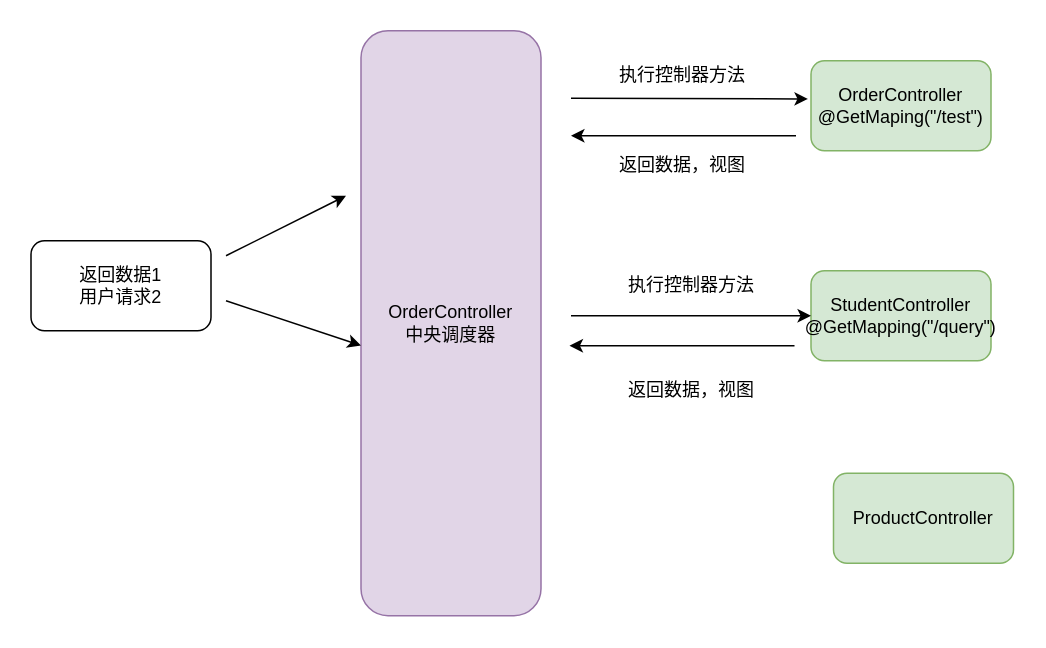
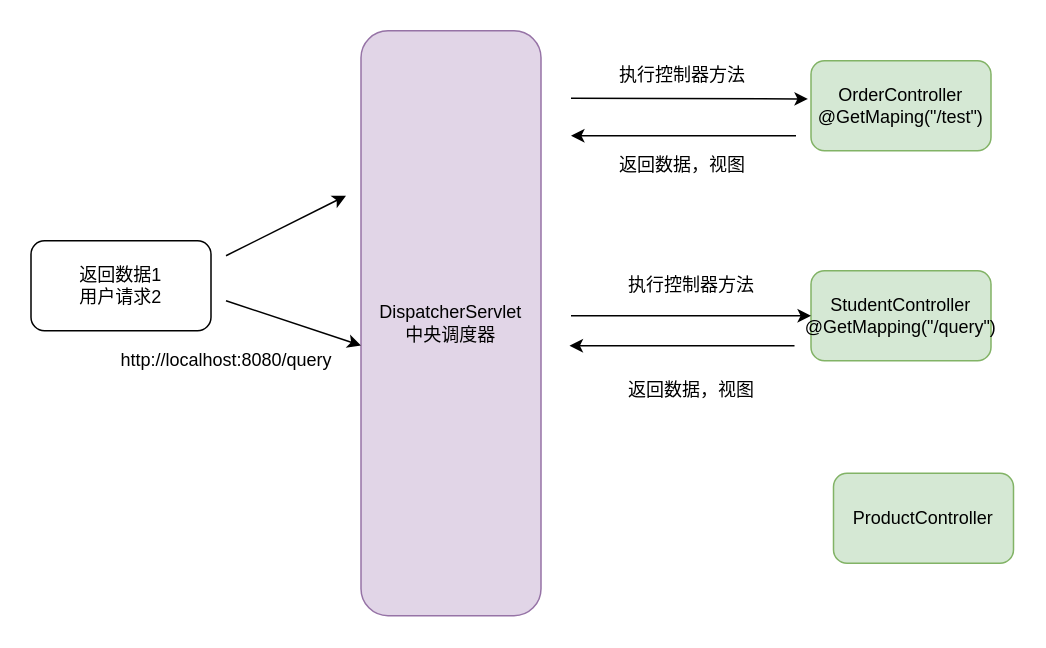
(451, 323) -> (451, 323)
none -> (226, 361)
